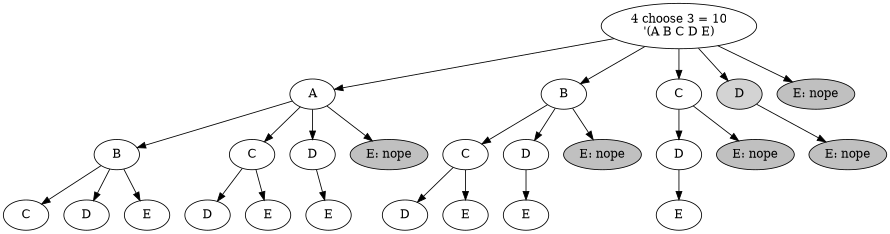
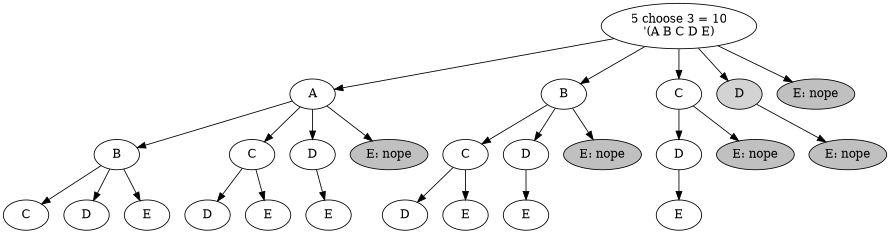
(679, 26) -> (679, 26)
